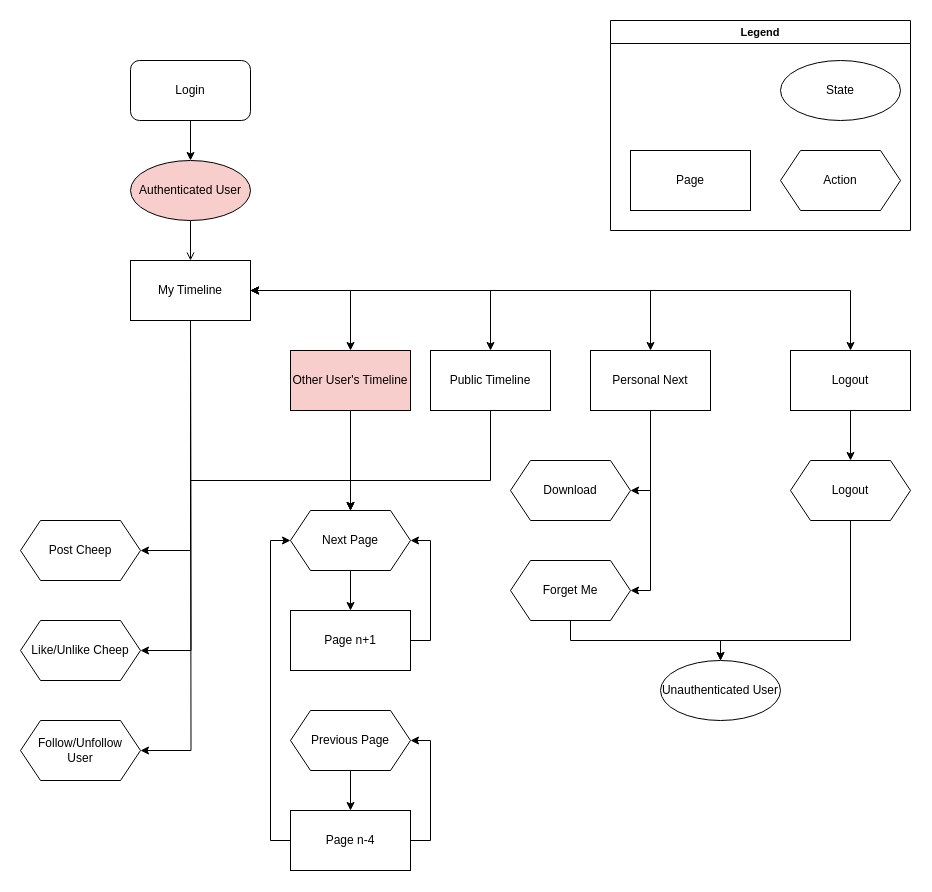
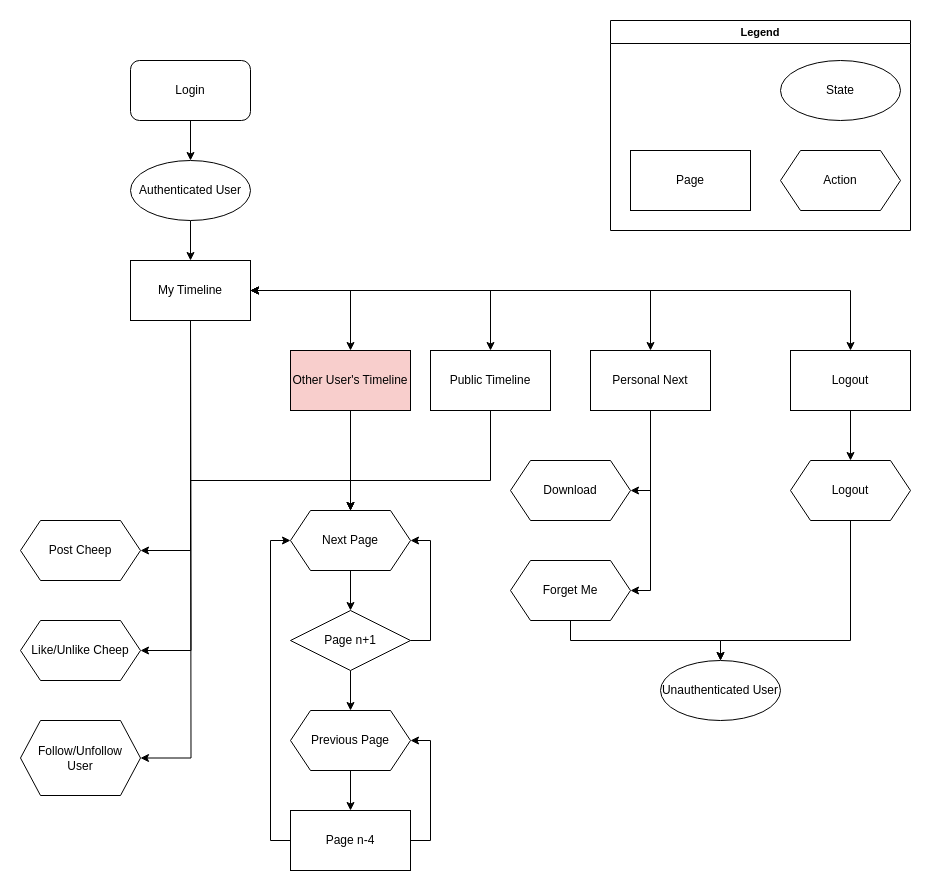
(191, 191) -> (191, 191)
(191, 254) -> (191, 252)
(351, 641) -> (351, 641)
none -> (351, 687)
(81, 751) -> (81, 758)
